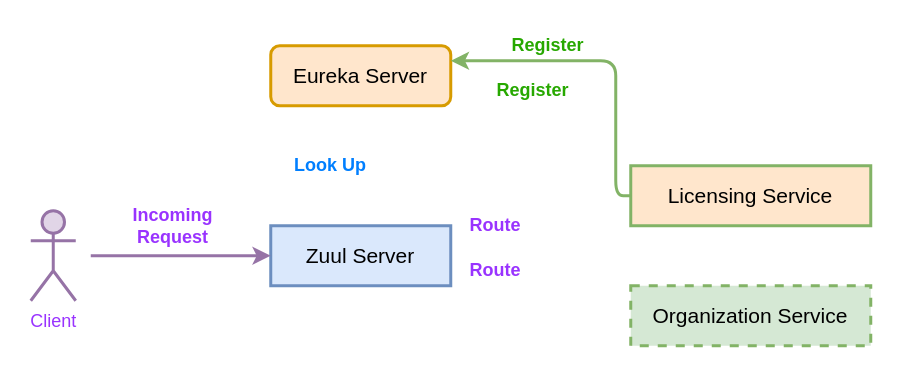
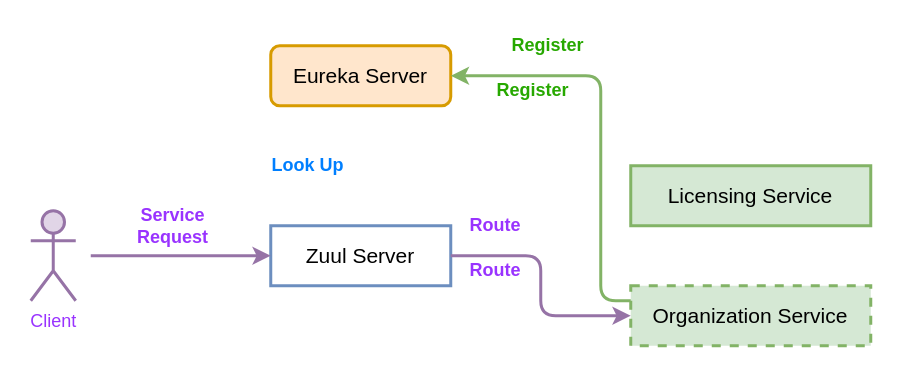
(606, 61) -> none
none -> (601, 135)
(331, 166) -> (308, 166)
(751, 196) -> (751, 196)
(173, 226) -> (173, 226)
(361, 256) -> (361, 256)
none -> (541, 279)
